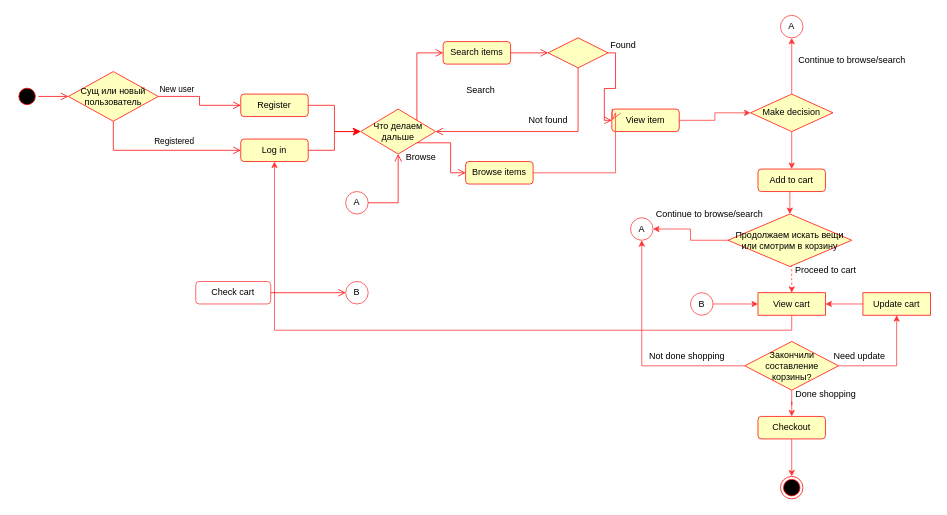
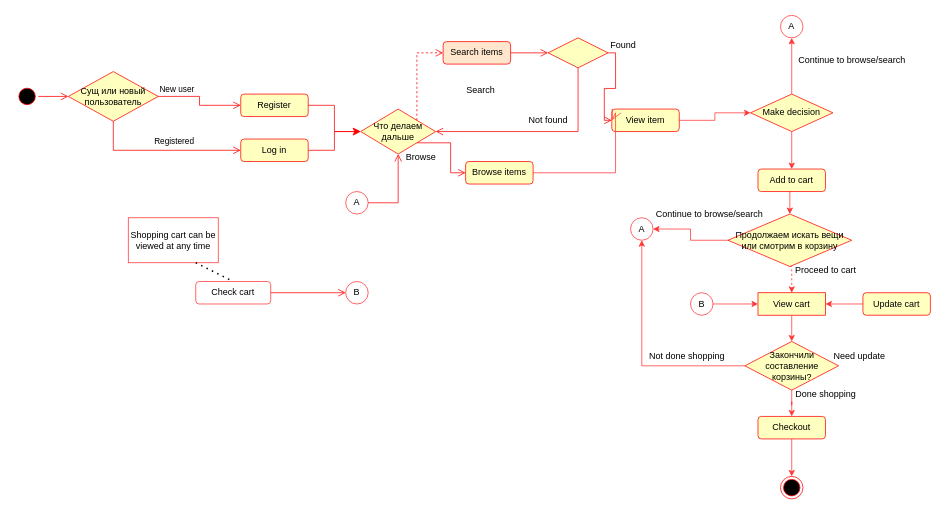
(477, 53) -> (477, 53)
(417, 75) -> (417, 75)
none -> (173, 240)
none -> (213, 272)
(897, 304) -> (897, 304)
(452, 330) -> (792, 332)
(890, 366) -> none
